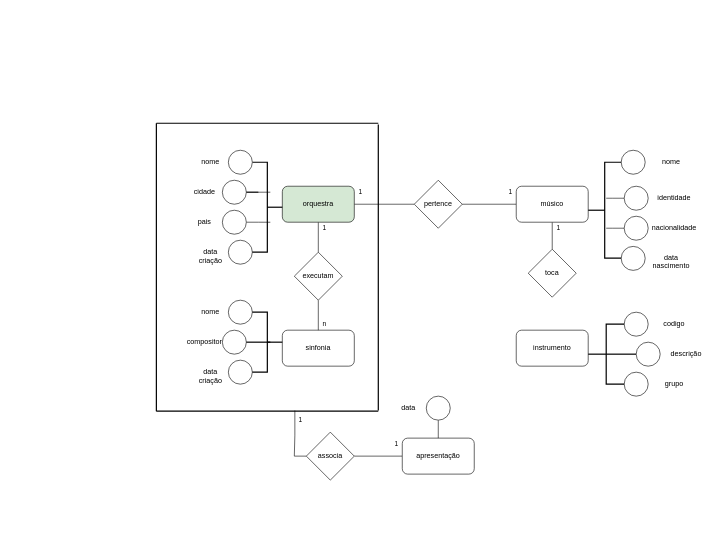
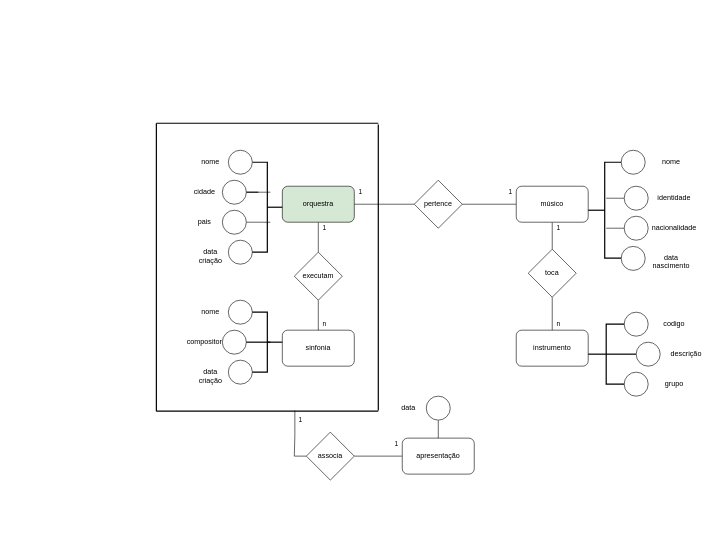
none -> (552, 313)
